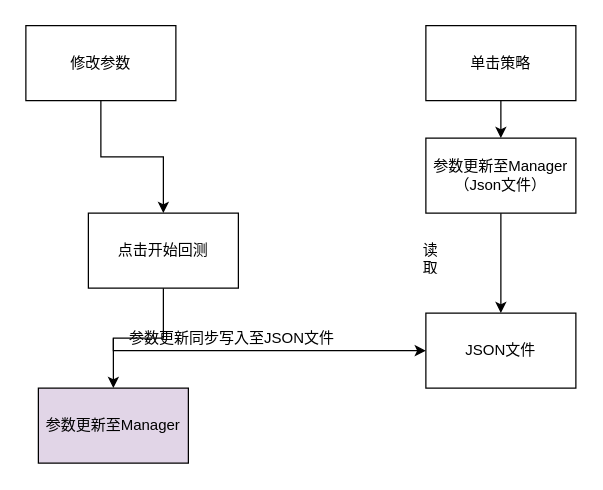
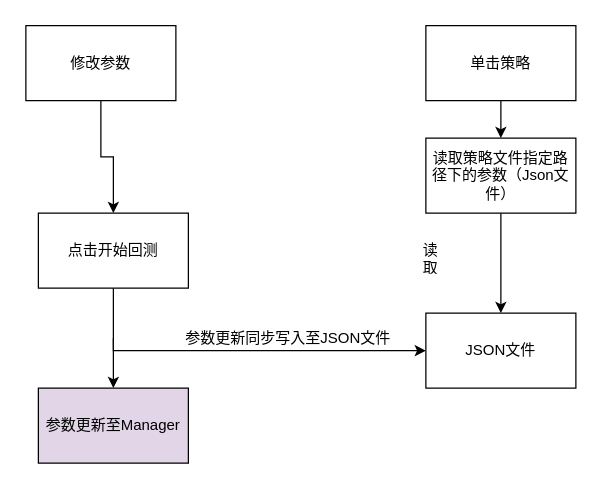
(501, 176) -> (501, 176)
(163, 251) -> (113, 251)
(232, 338) -> (288, 338)
